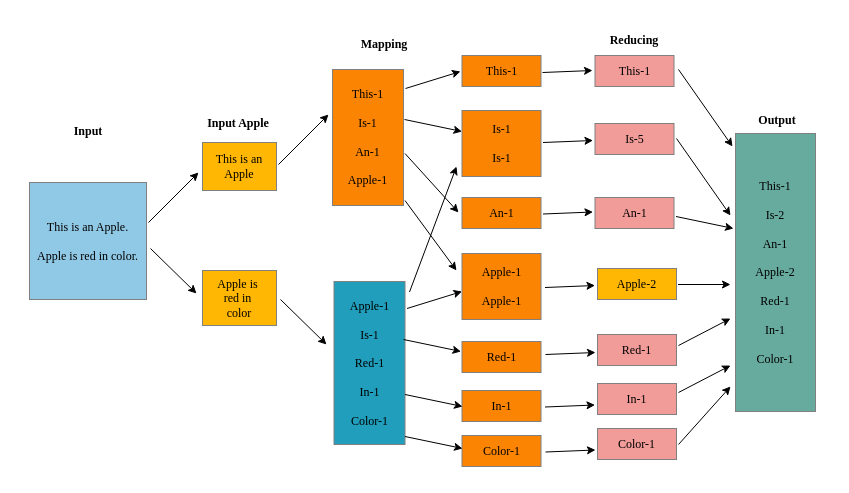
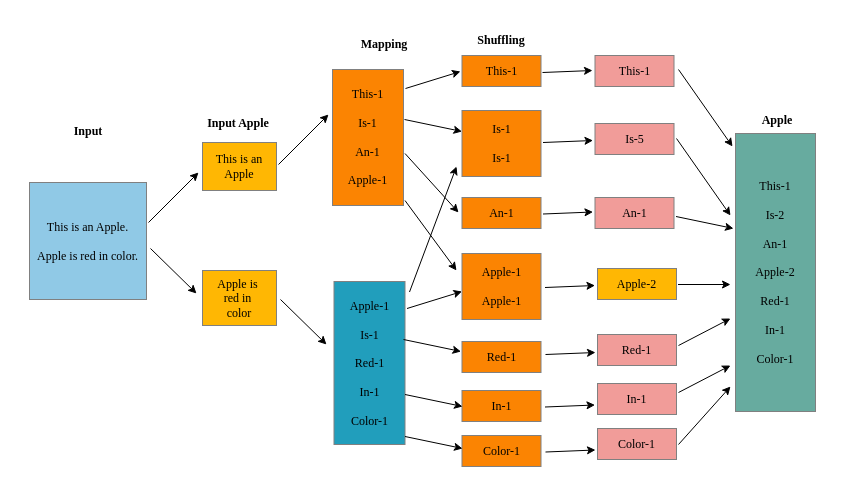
none -> (502, 41)
(635, 41) -> none
(778, 121) -> (778, 121)
